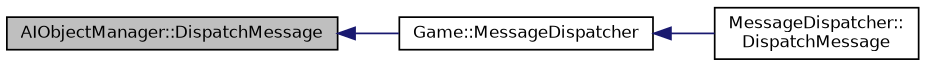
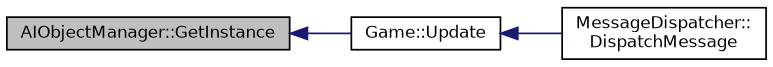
(172, 33) -> (148, 33)
(526, 33) -> (426, 33)
